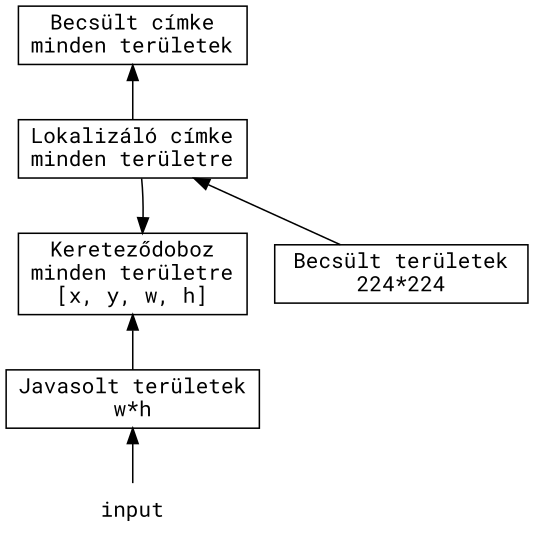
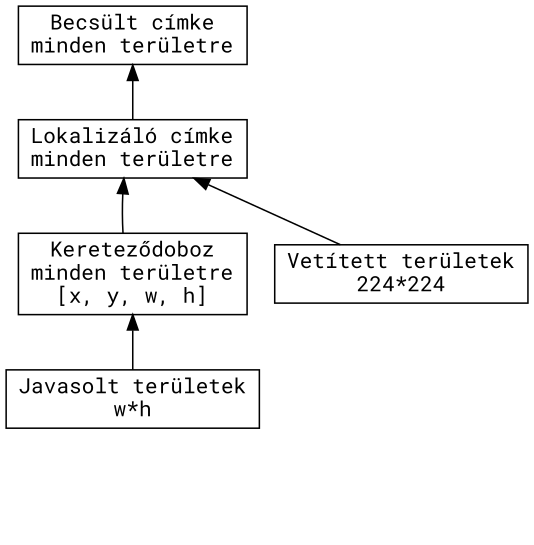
(133, 35) -> (133, 35)
(143, 198) -> (122, 213)
(401, 274) -> (401, 274)
(133, 511) -> none
